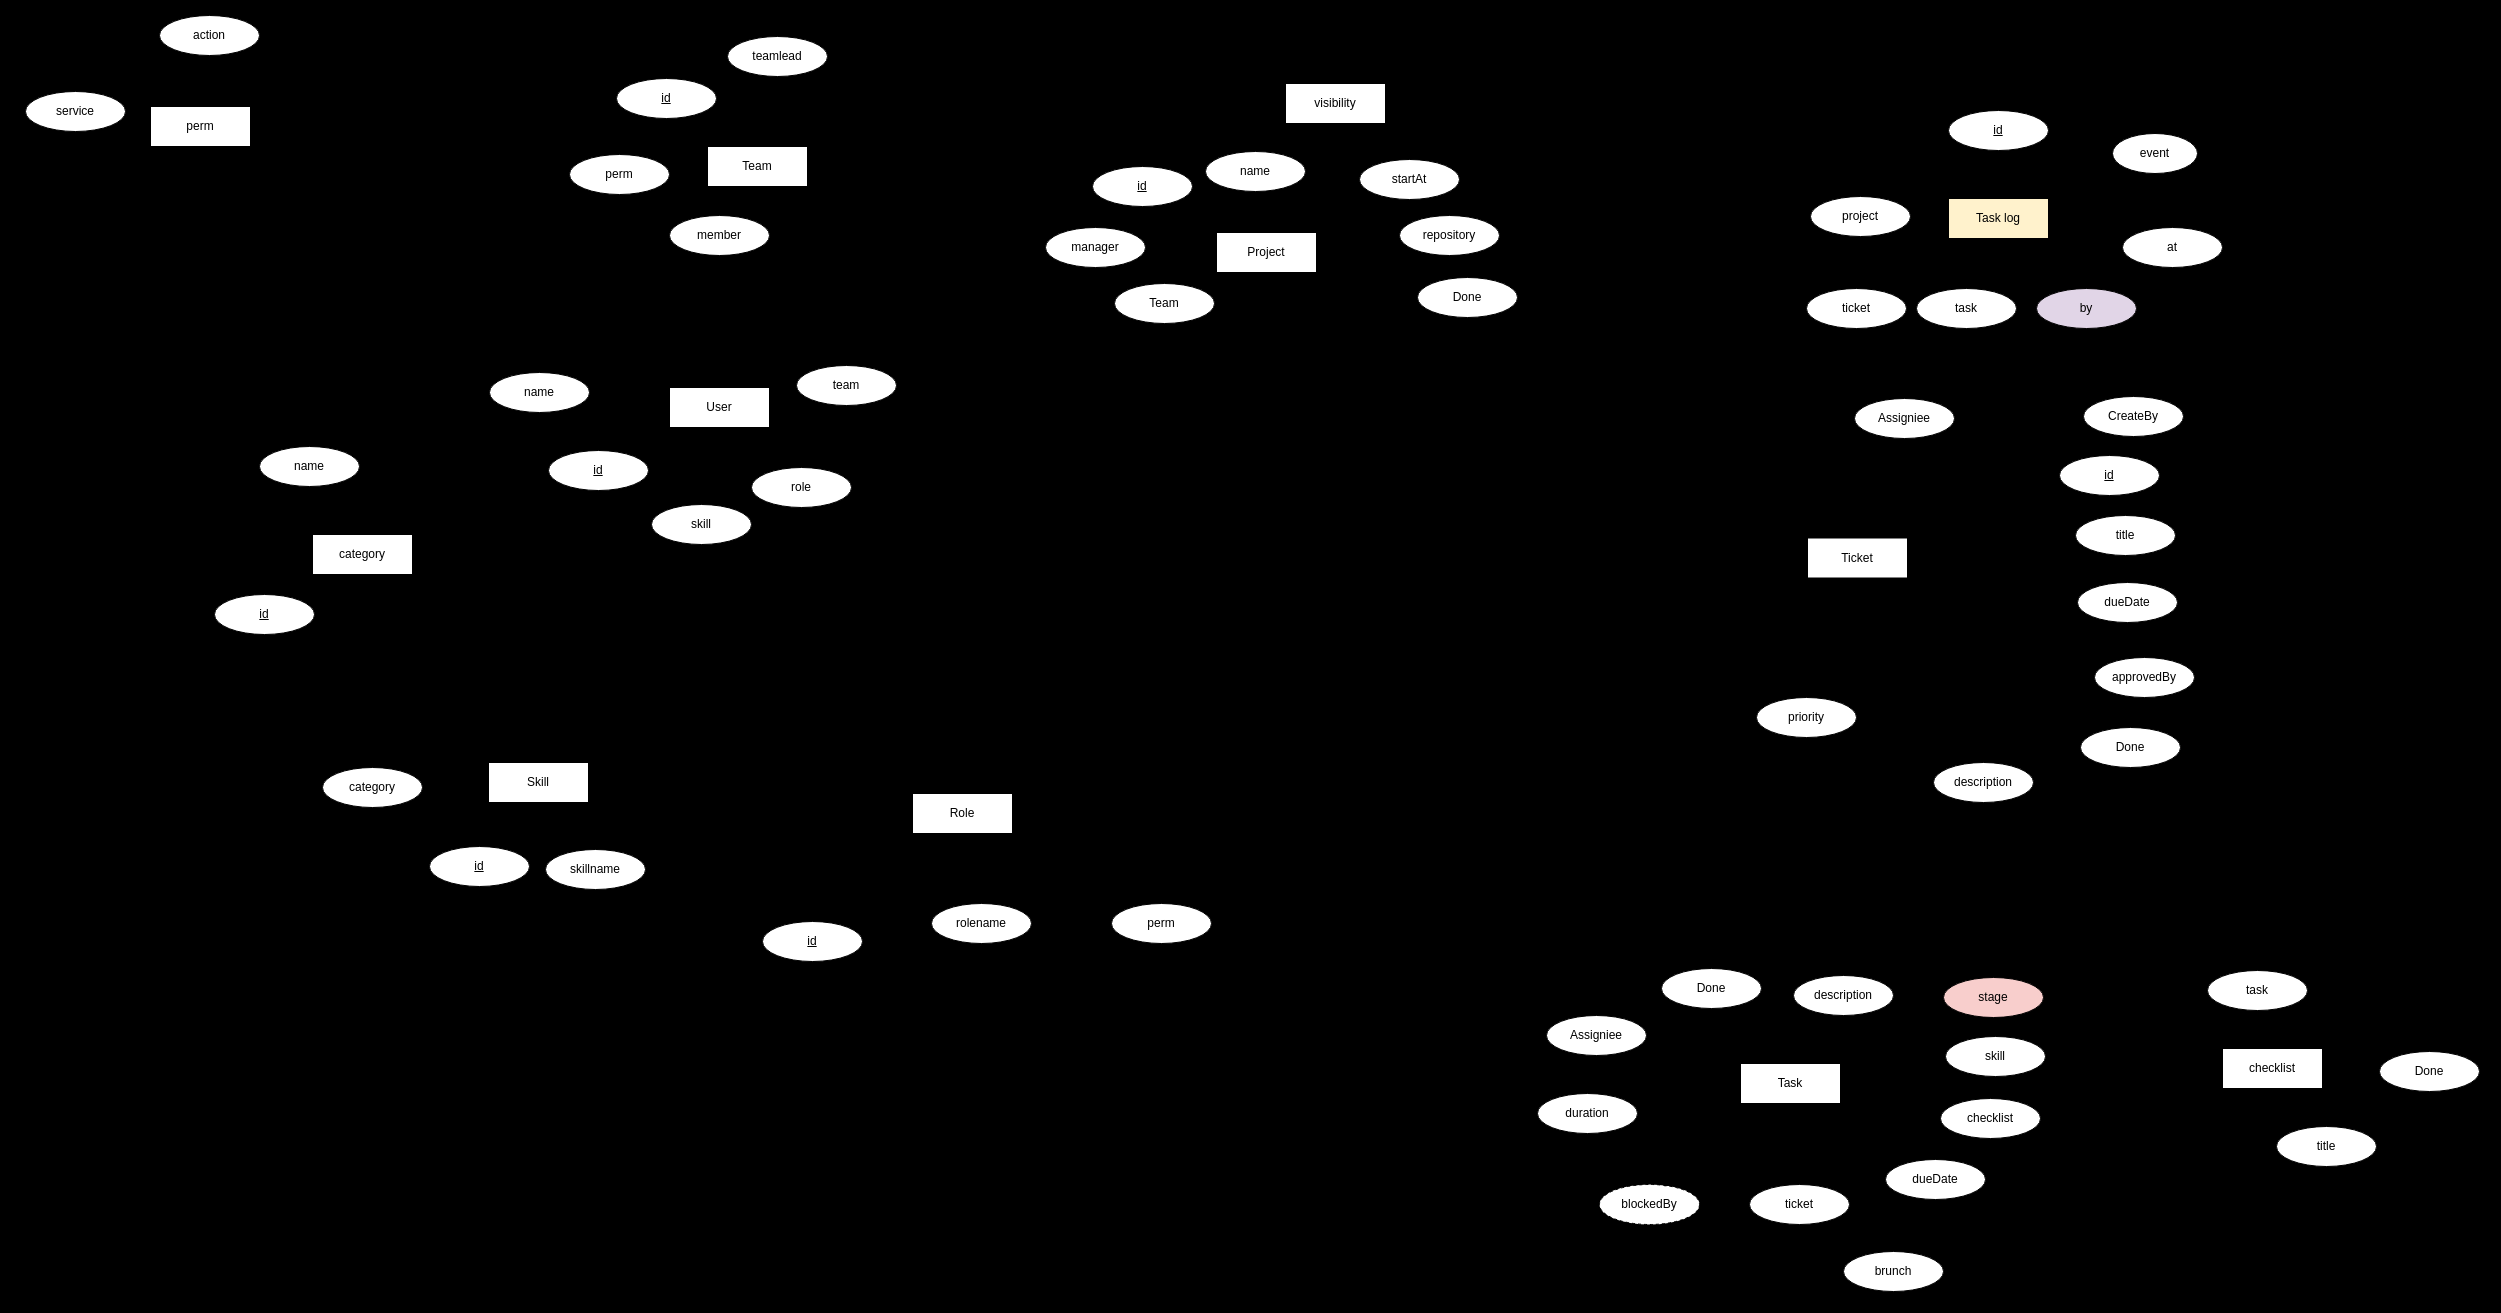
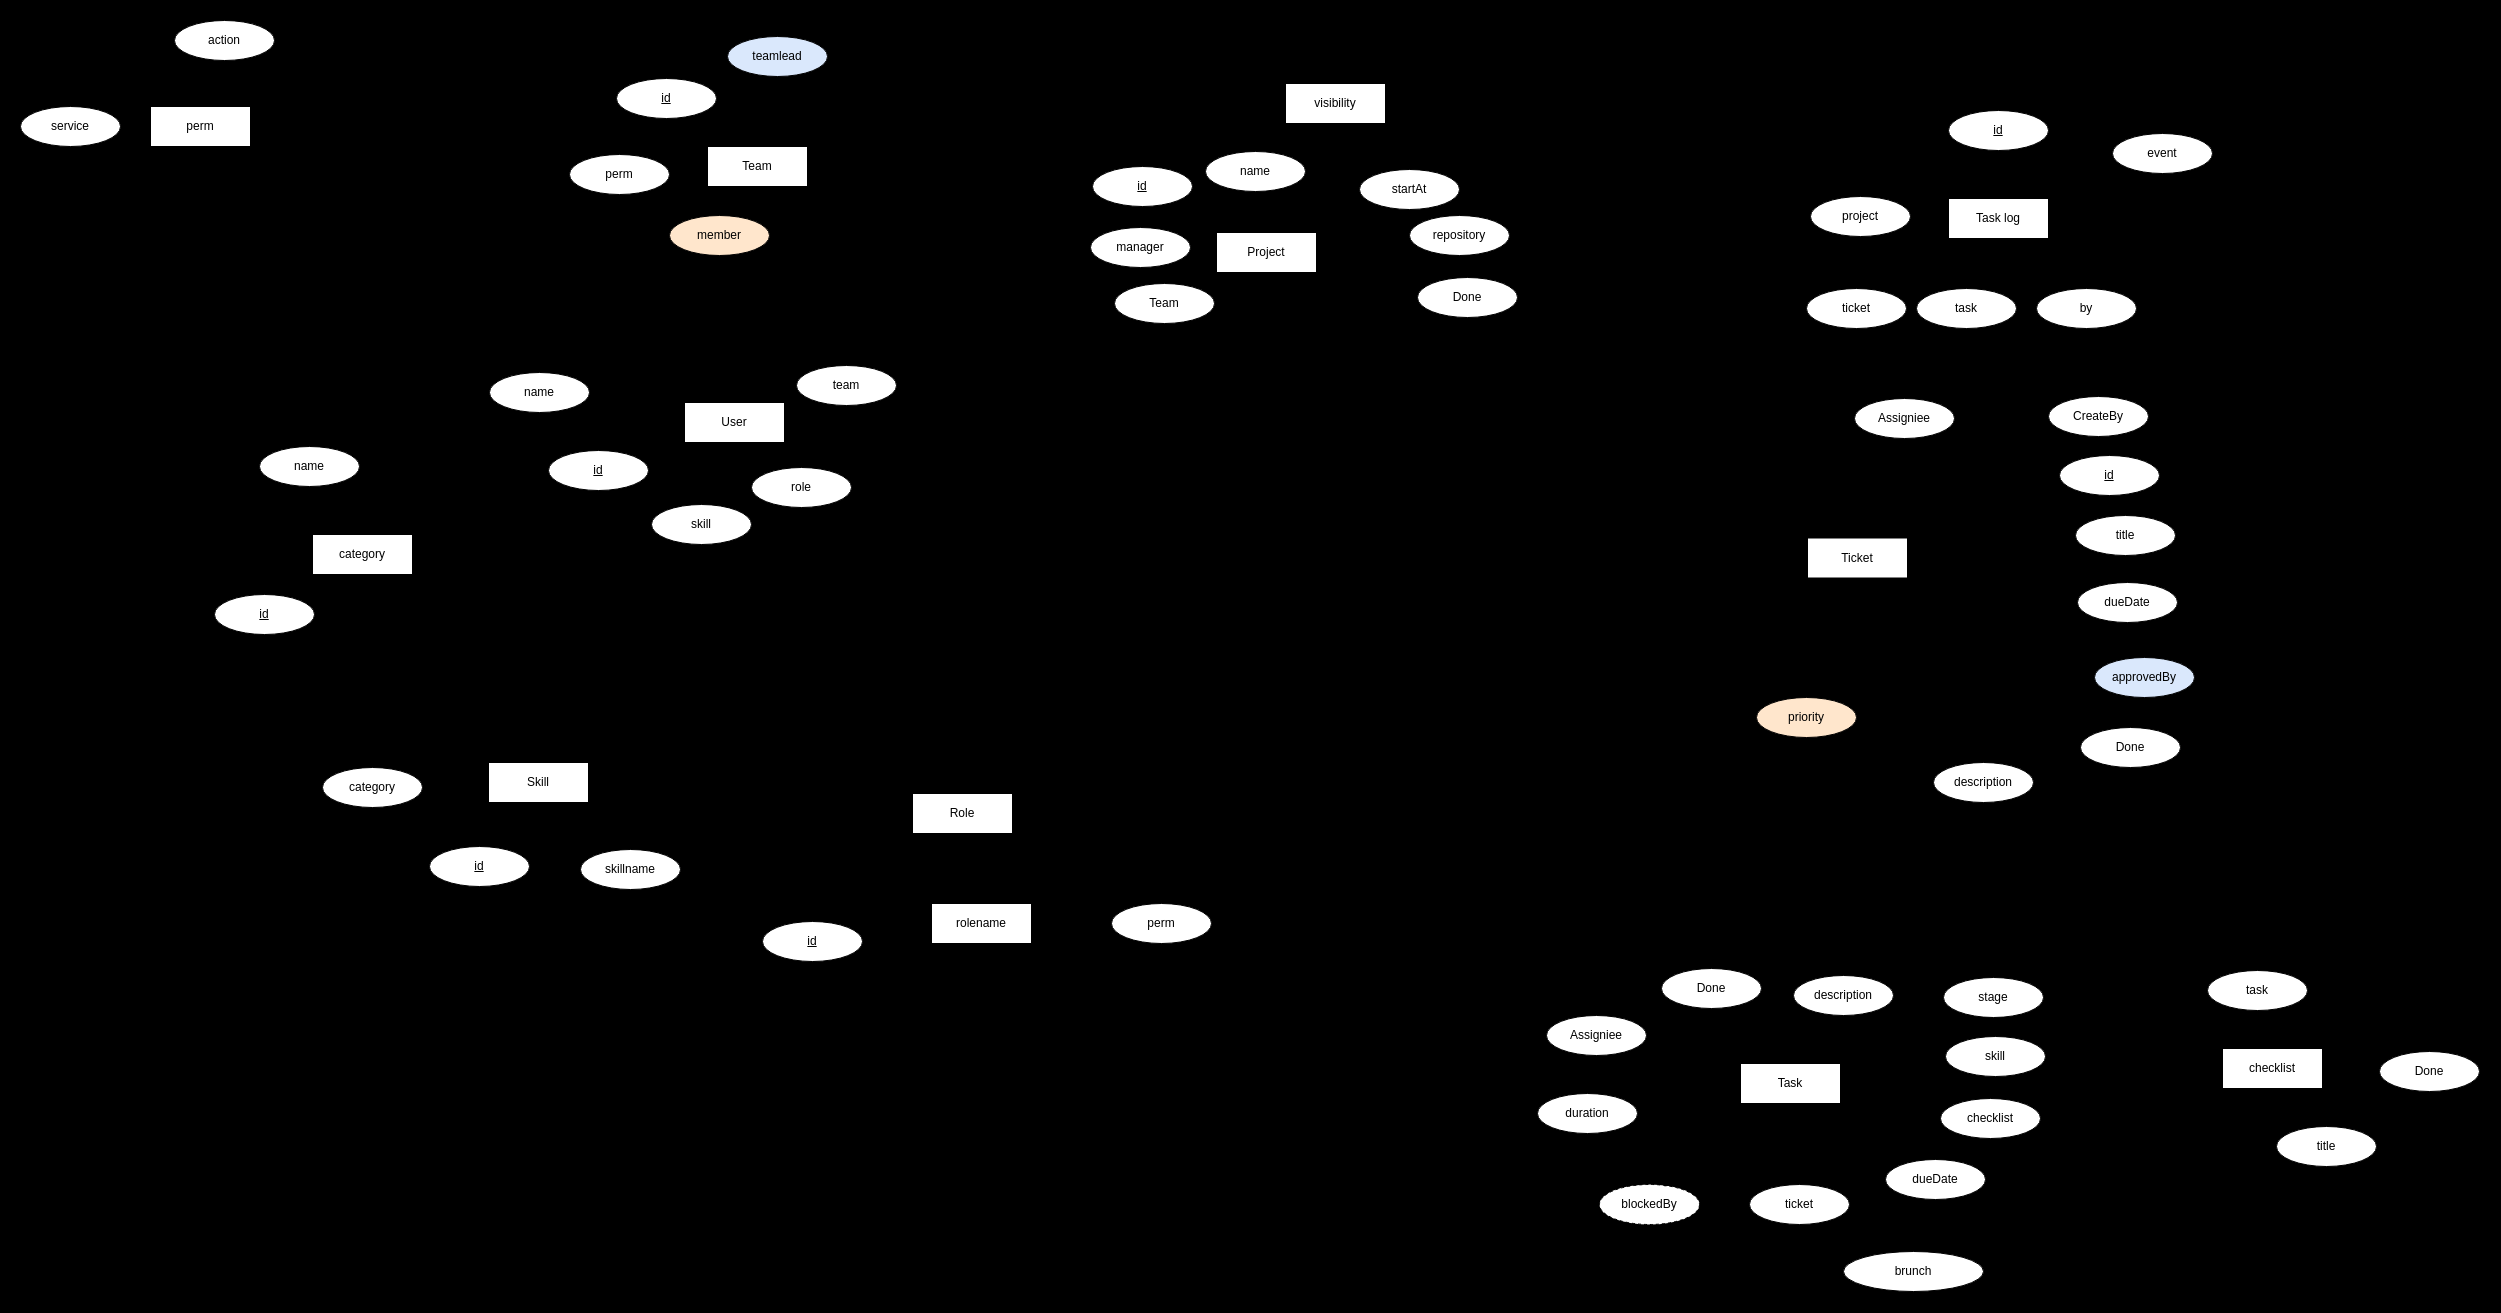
(210, 36) -> (225, 41)
(778, 57) -> (778, 57)
(76, 112) -> (71, 127)
(2155, 154) -> (2163, 154)
(1410, 180) -> (1410, 190)
(1999, 219) -> (1999, 219)
(2049, 219) -> none
(720, 236) -> (720, 236)
(1450, 236) -> (1460, 236)
(1096, 248) -> (1141, 248)
(2173, 248) -> none
(2087, 309) -> (2087, 309)
(720, 408) -> (735, 423)
(2134, 417) -> (2099, 417)
(2145, 678) -> (2145, 678)
(1807, 718) -> (1807, 718)
(596, 870) -> (631, 870)
(982, 924) -> (982, 924)
(1994, 998) -> (1994, 998)
(1894, 1272) -> (1914, 1272)
